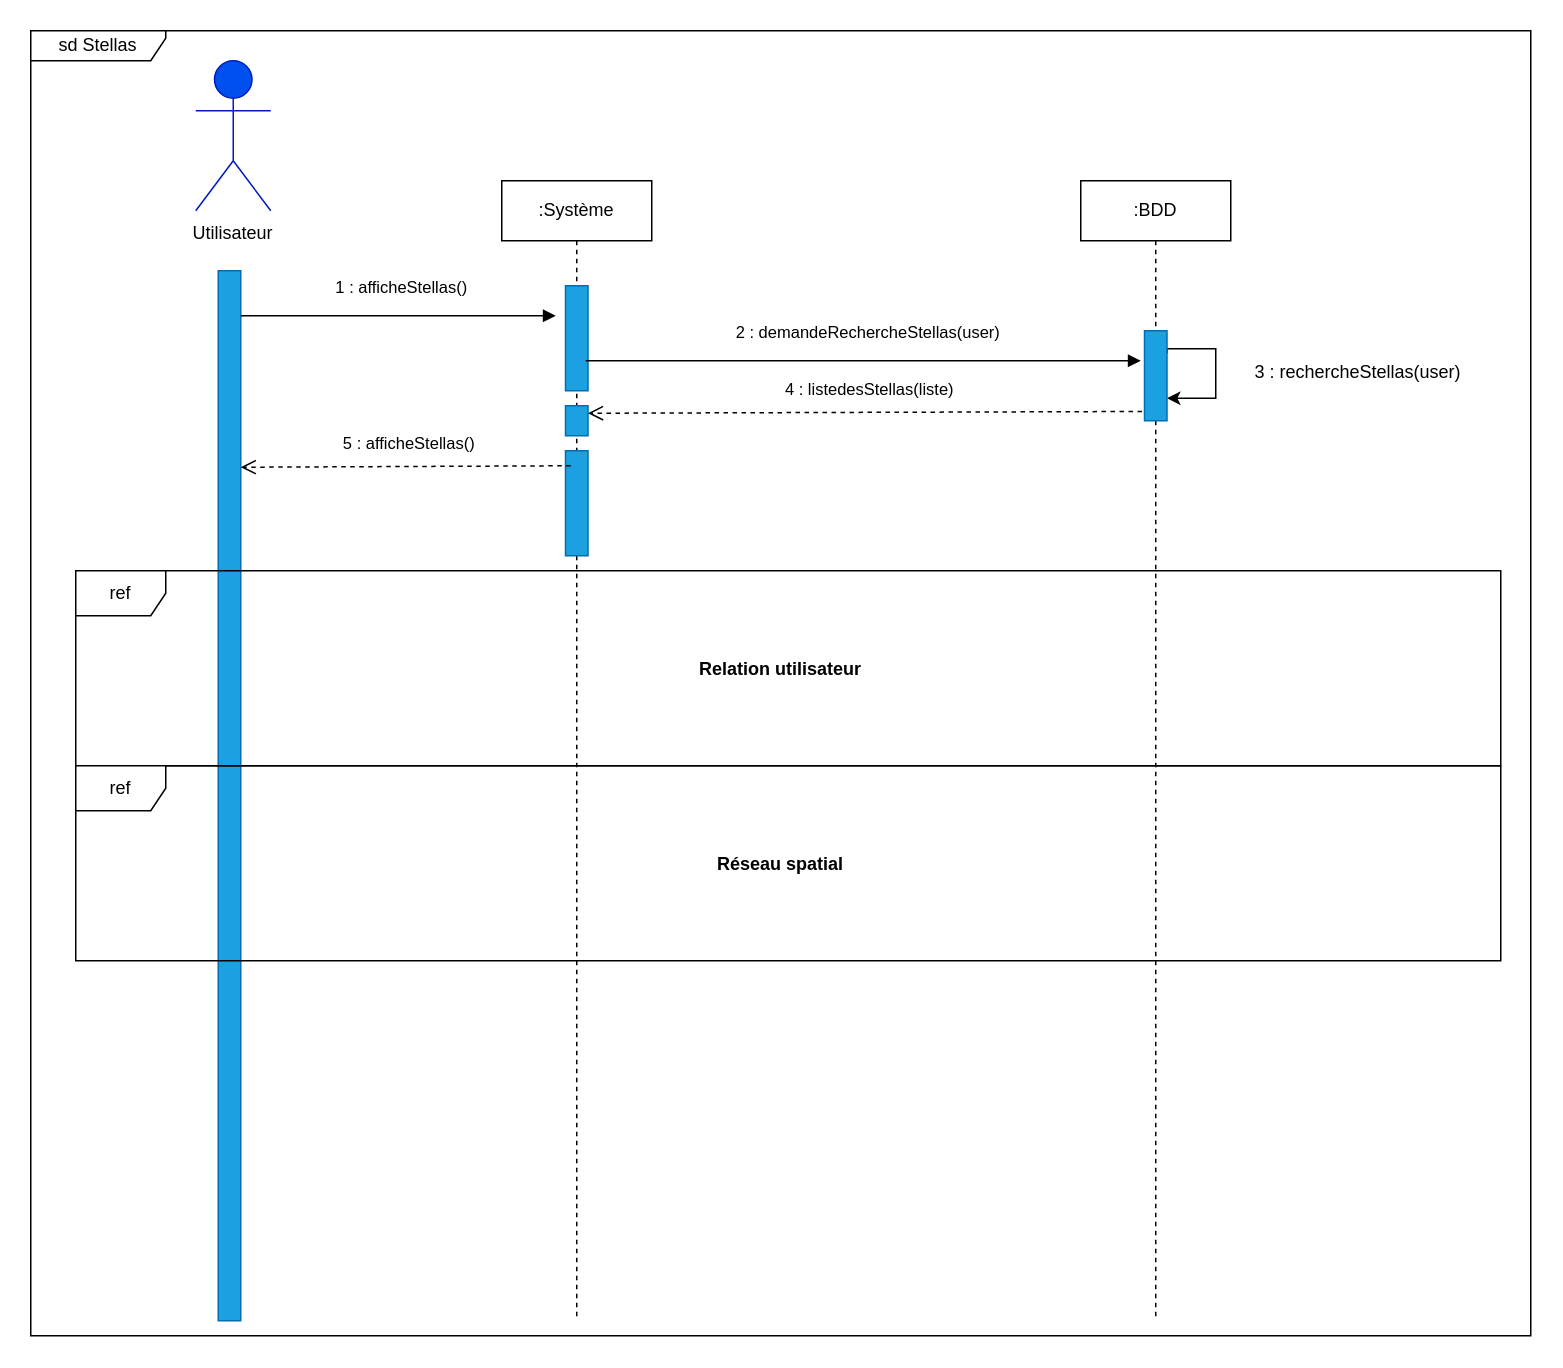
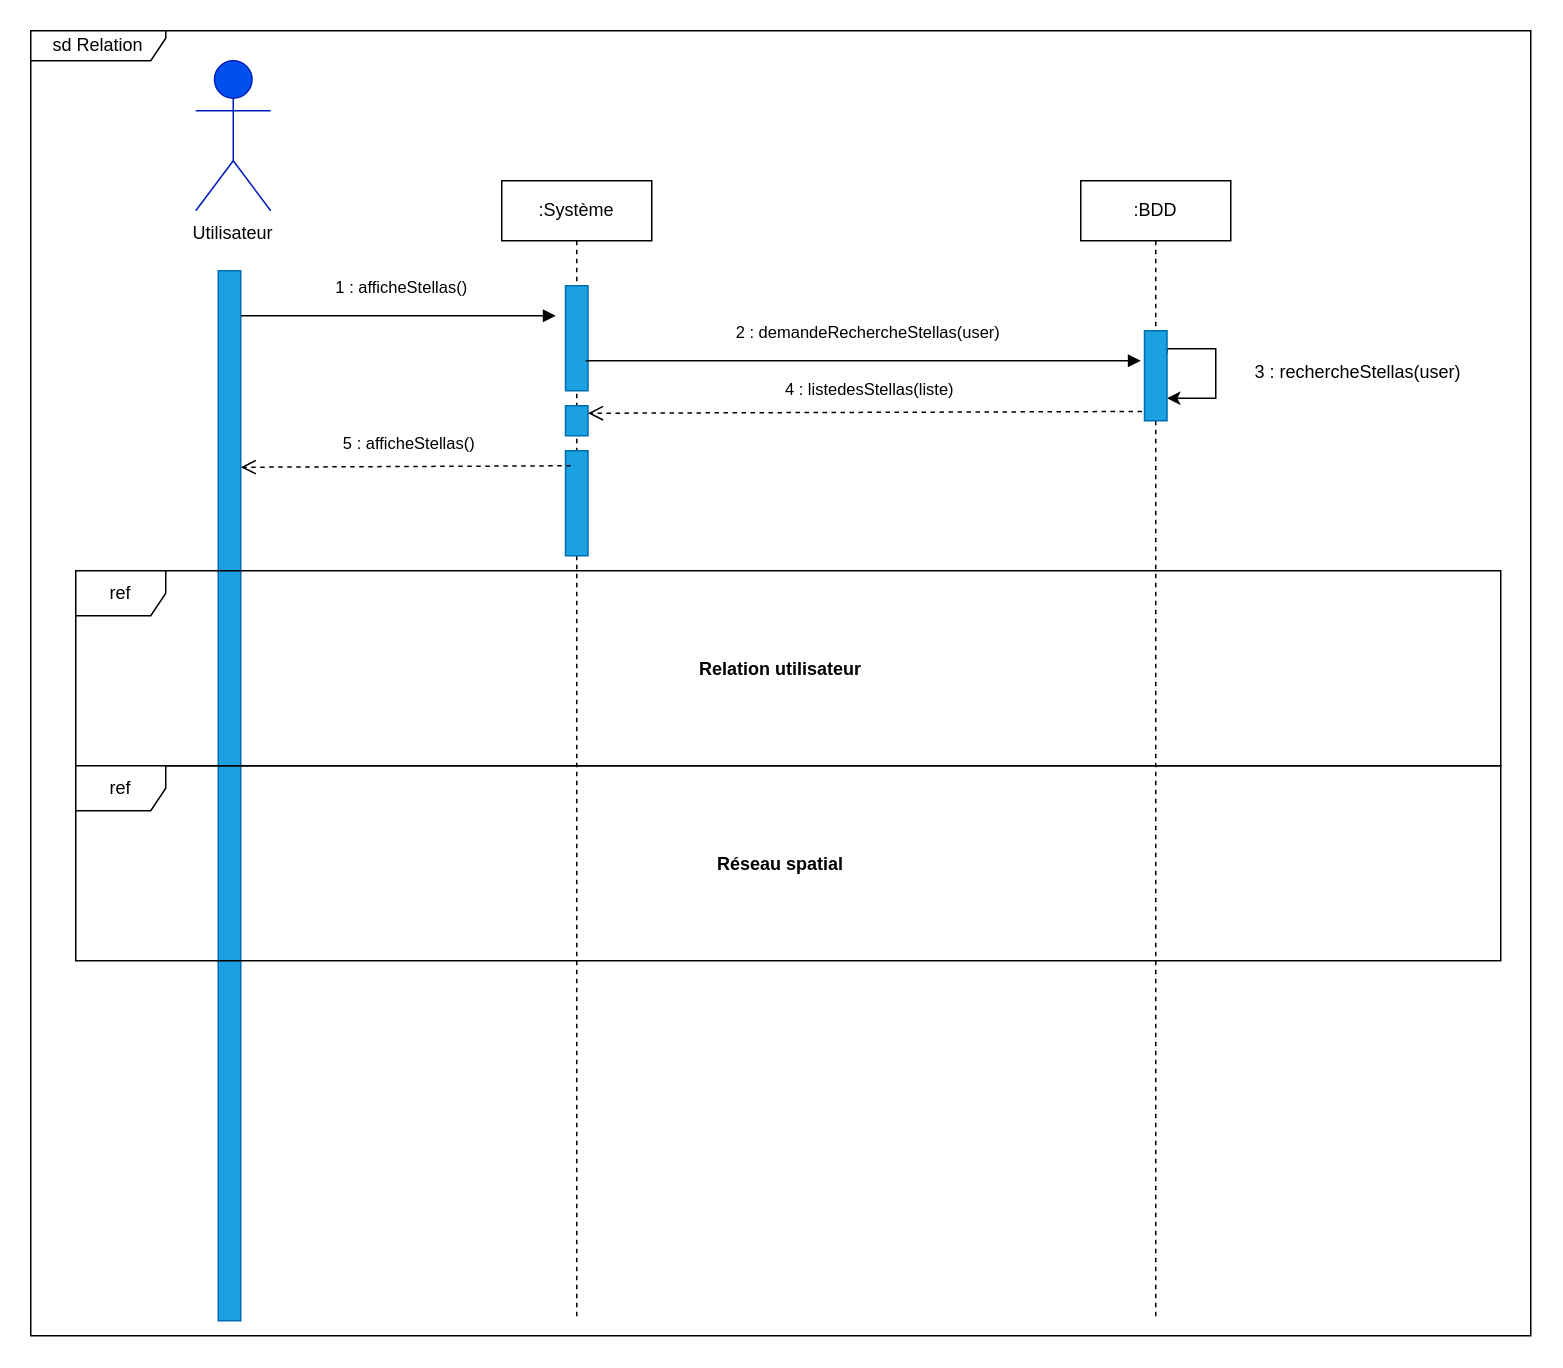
(98, 46) -> (98, 46)
